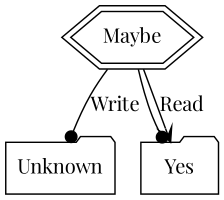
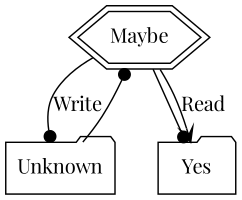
none -> (105, 112)
